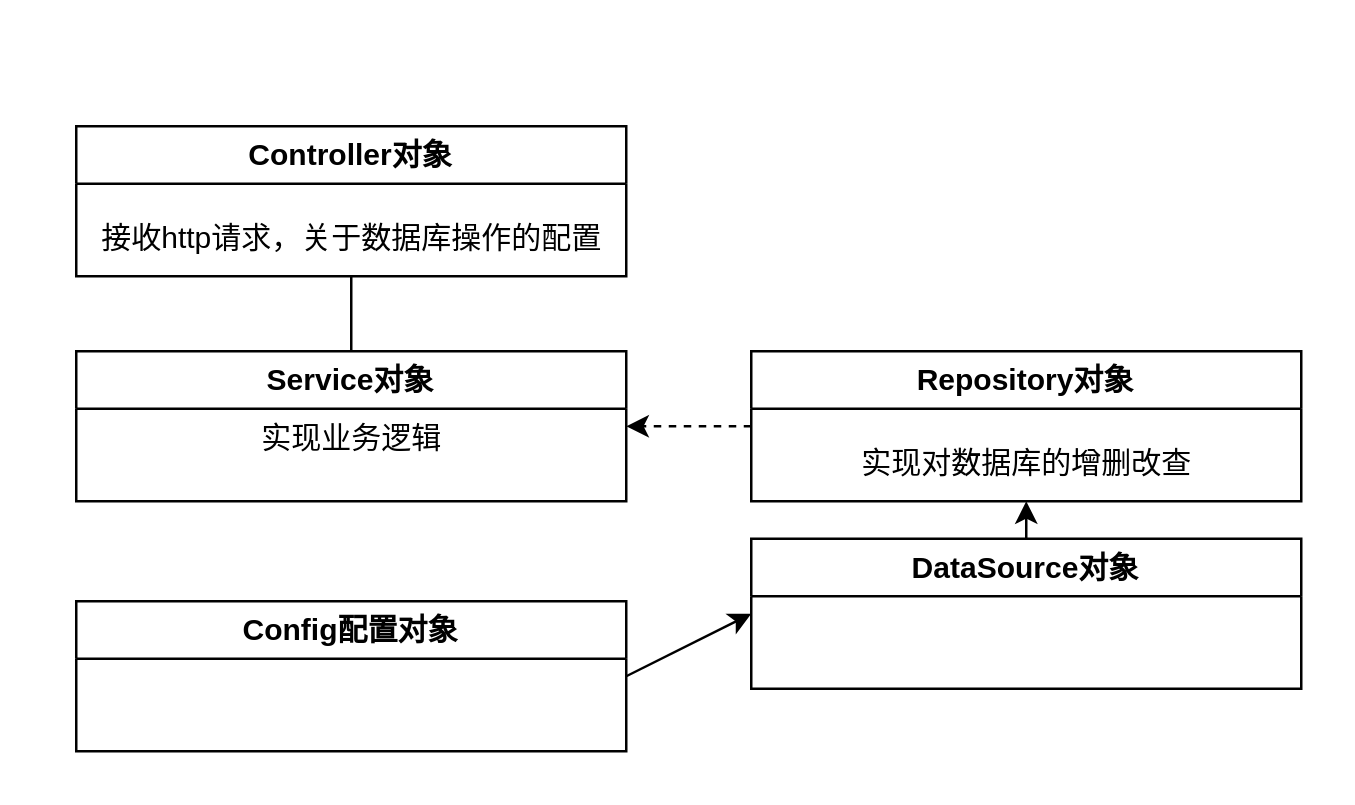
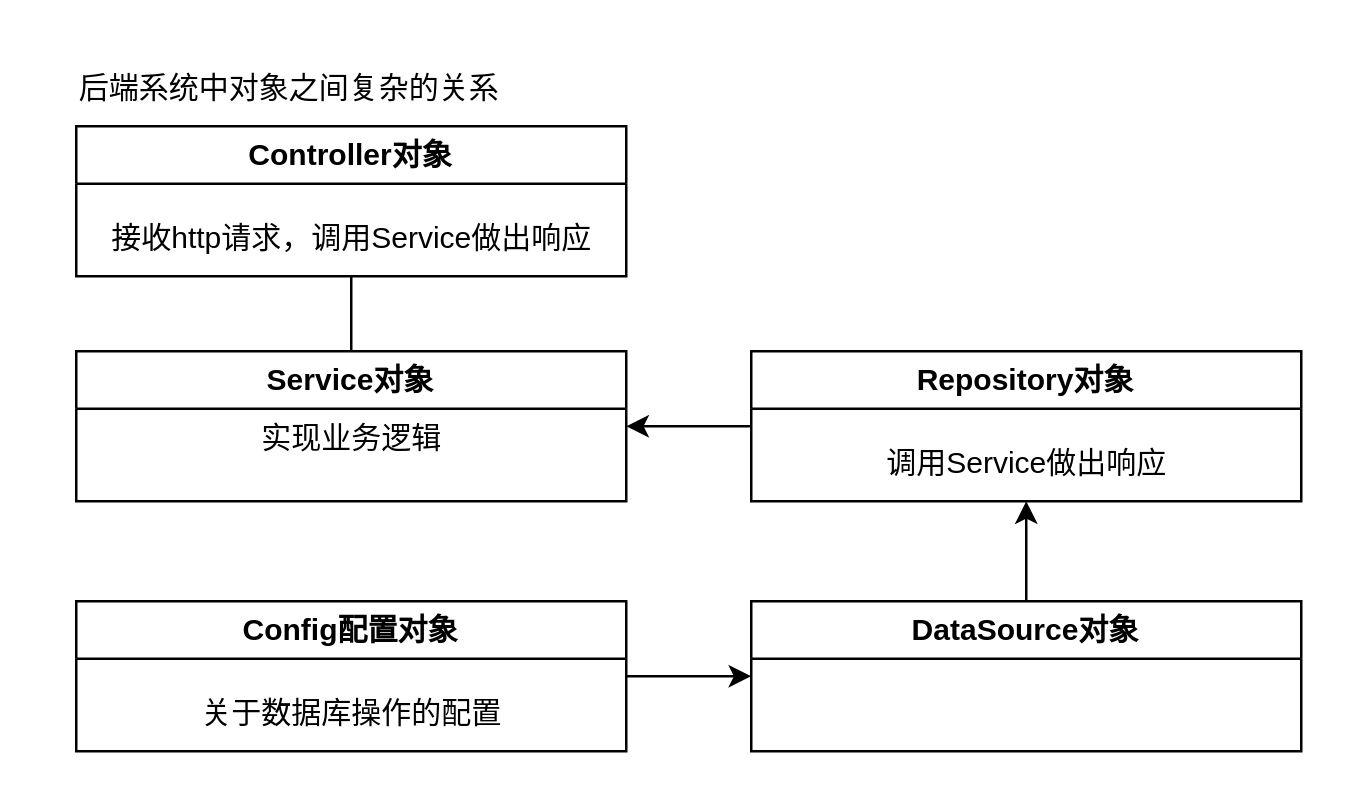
none -> (289, 89)
(353, 239) -> (353, 239)
(695, 426) -> (695, 426)
(1028, 464) -> (1028, 464)
(1026, 614) -> (1026, 676)
none -> (351, 714)
